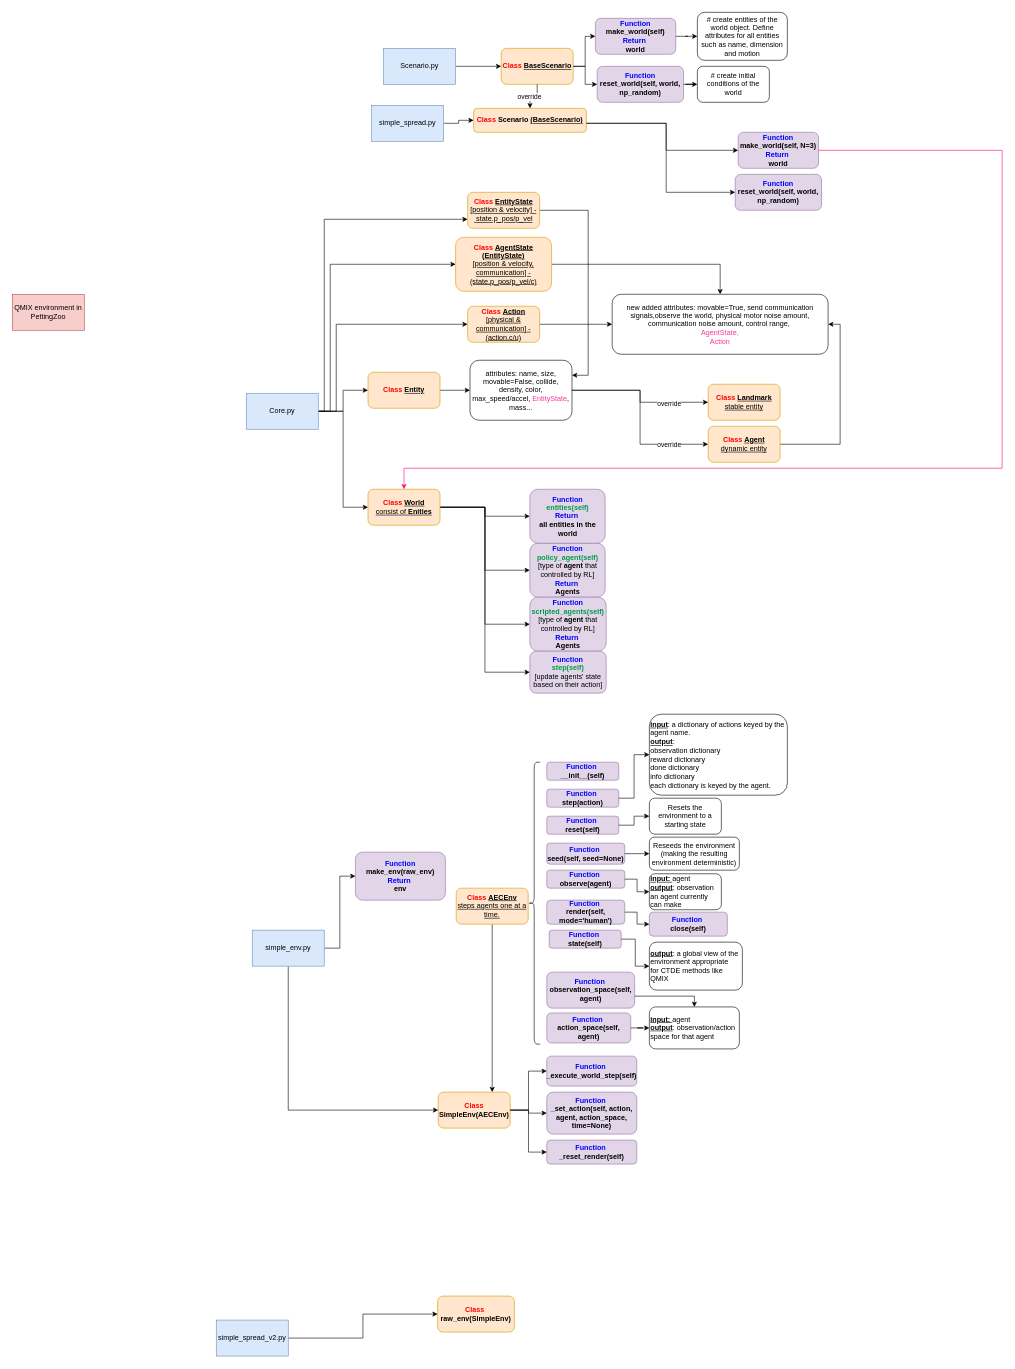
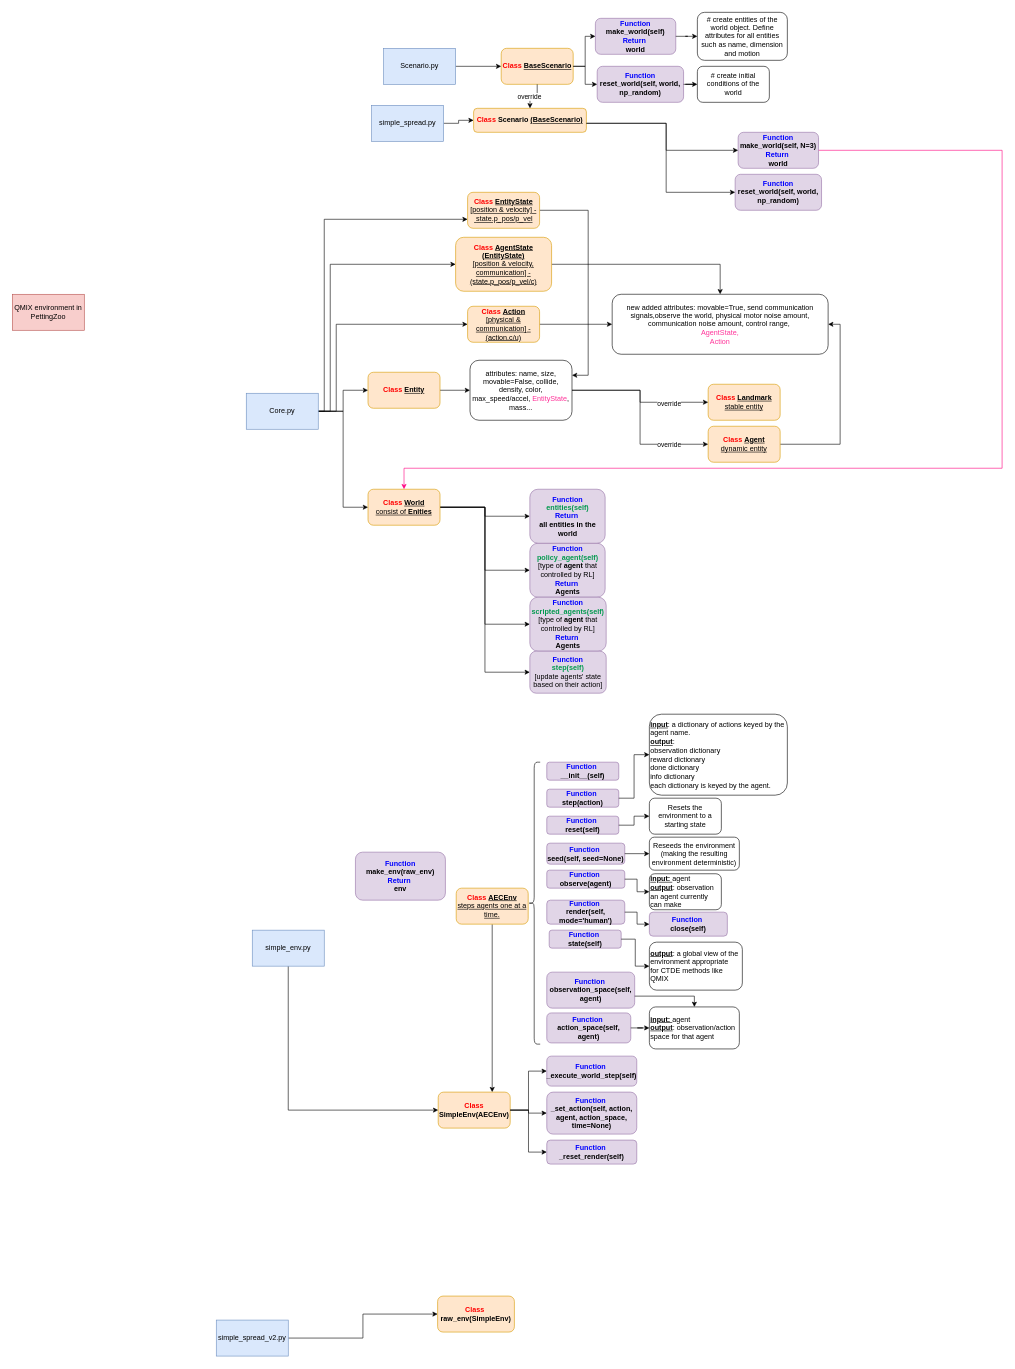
(340, 948) -> none
